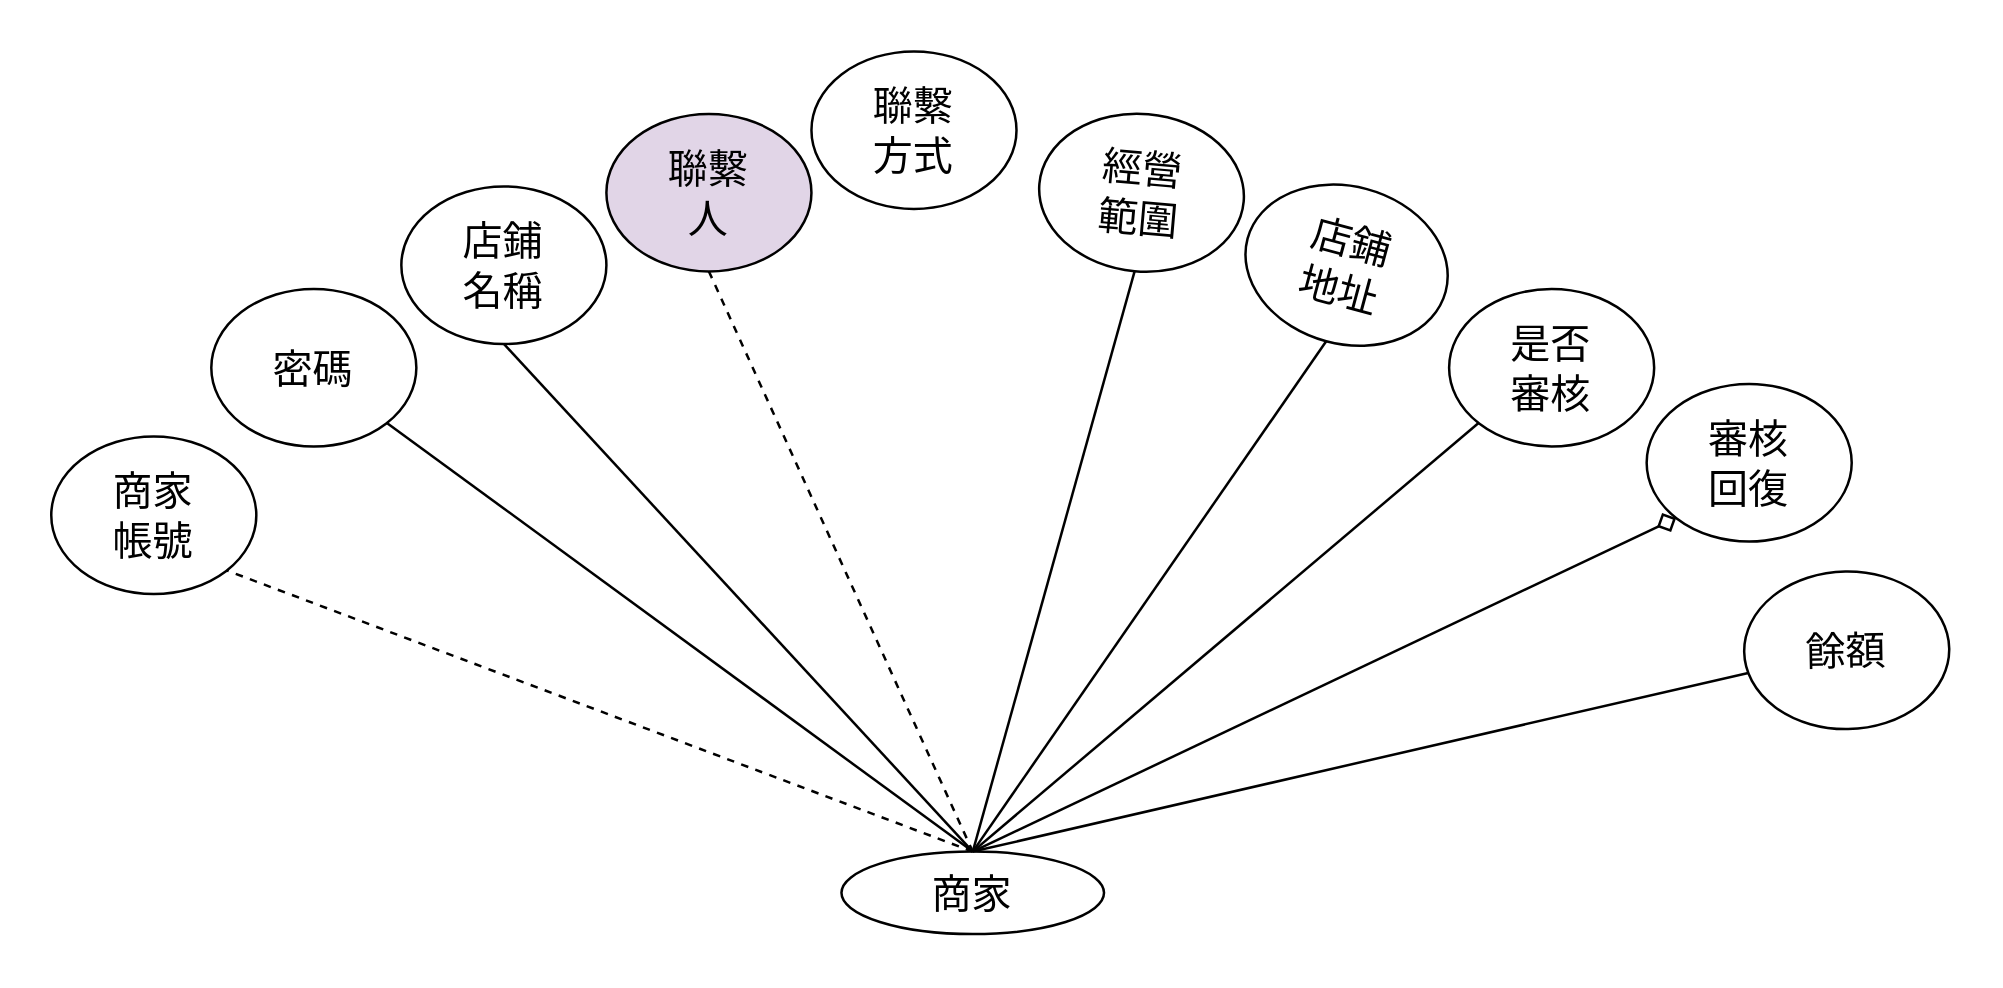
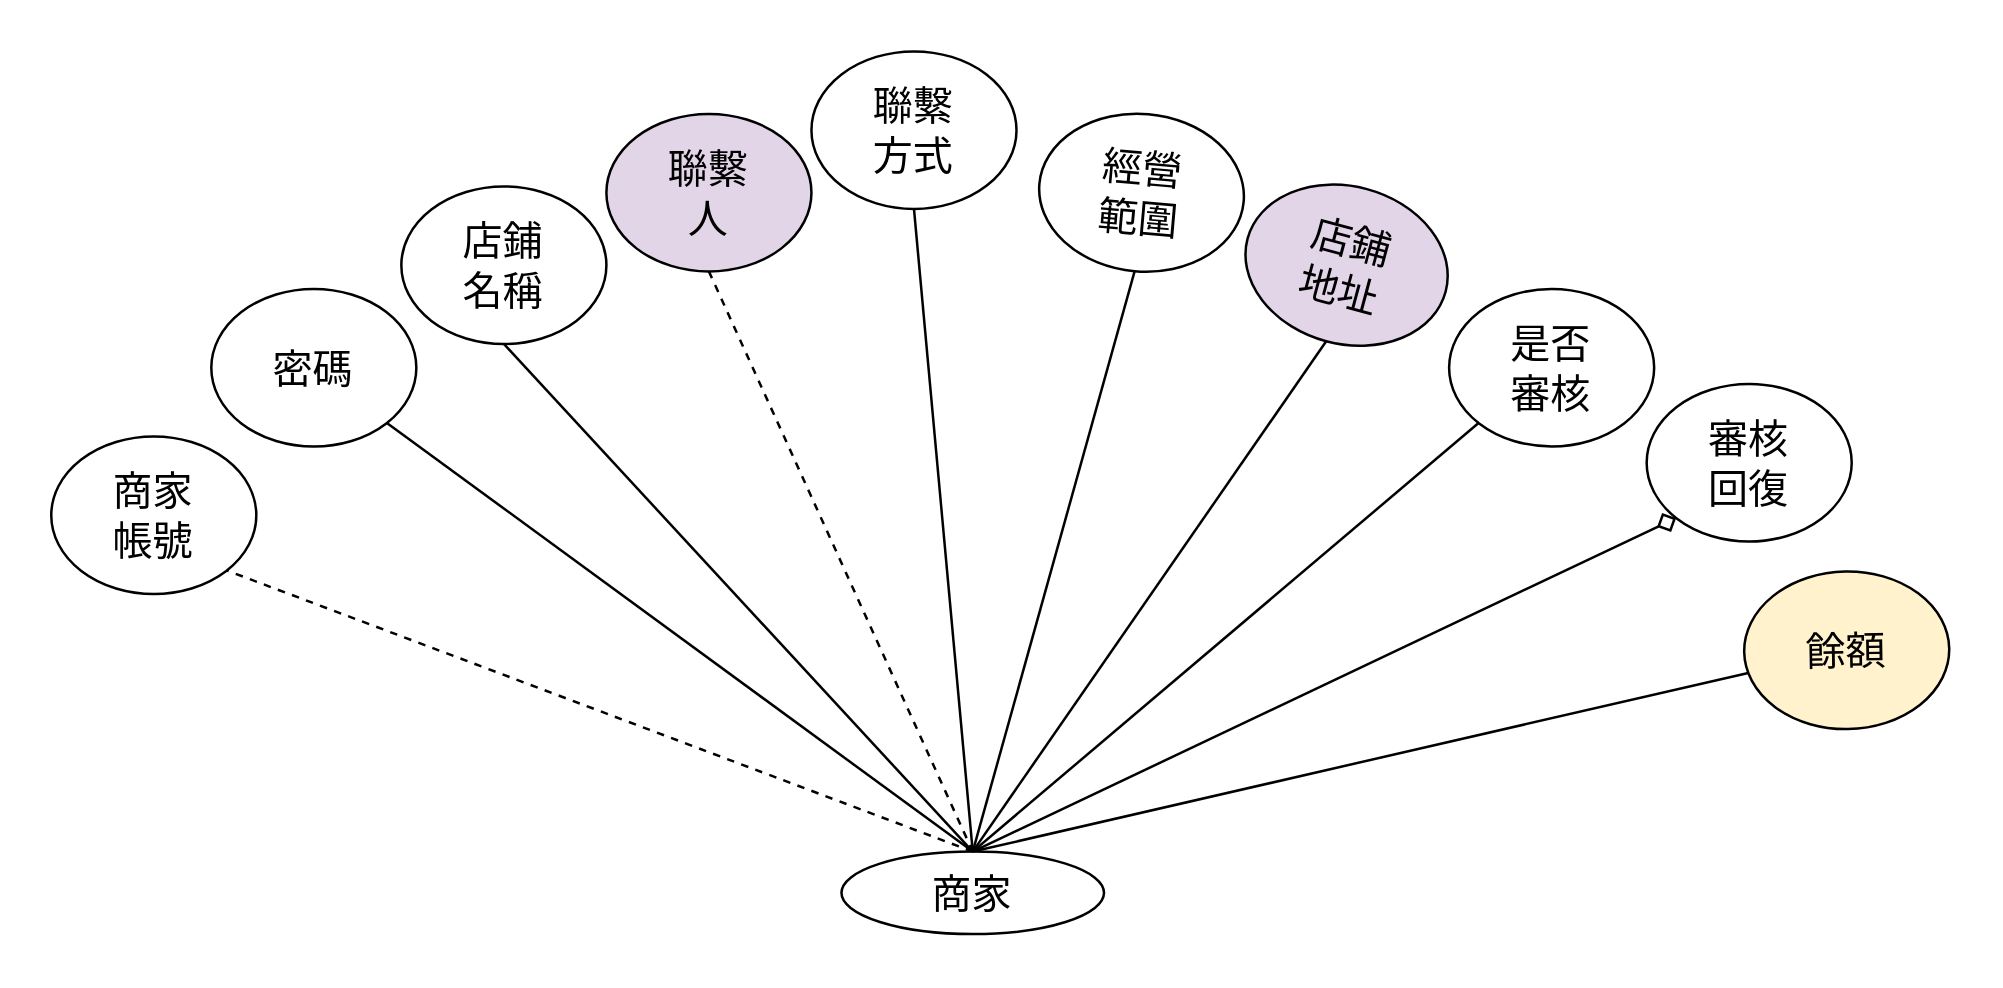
(1346, 265) -> (1346, 265)
none -> (942, 522)
(1846, 650) -> (1846, 650)
